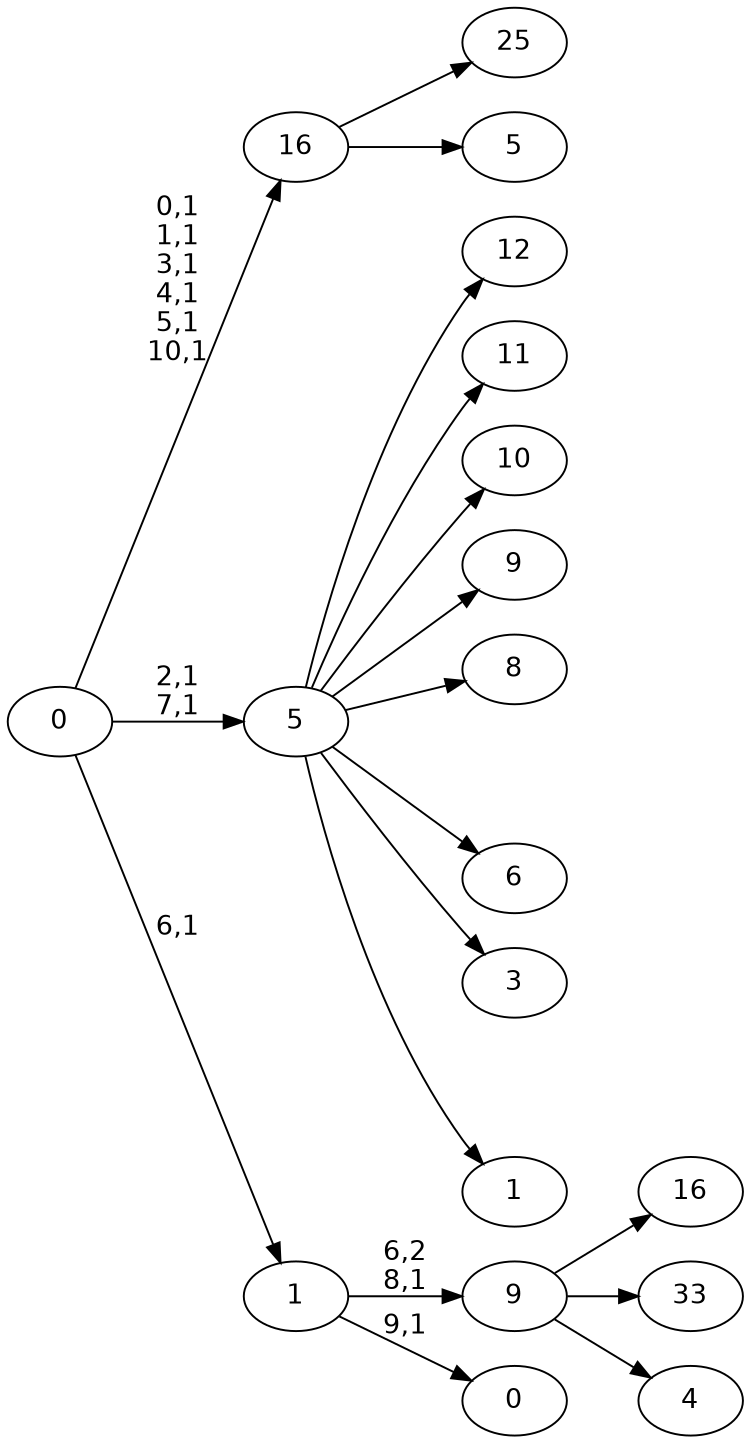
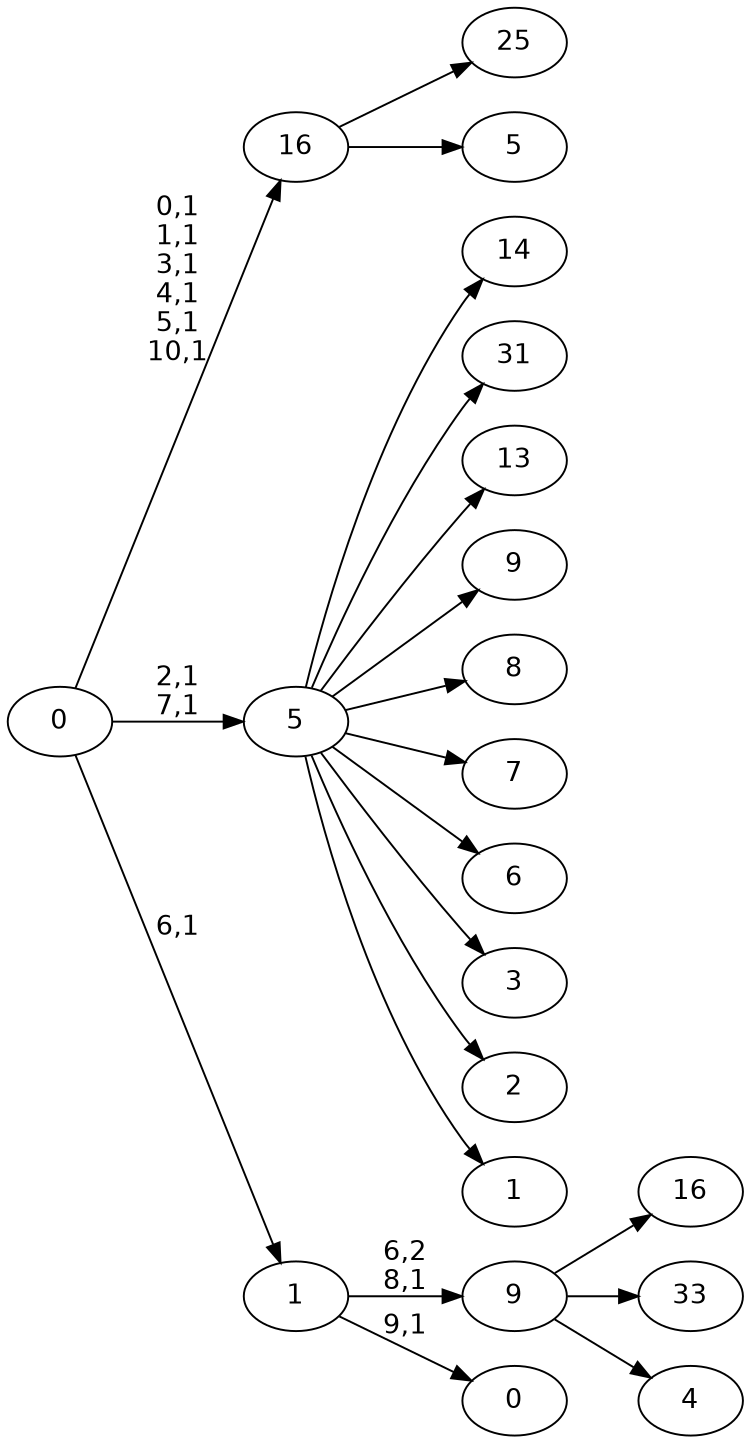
(515, 252) -> (515, 252)
(515, 356) -> (515, 356)
(515, 460) -> (515, 460)
none -> (515, 774)
none -> (515, 1087)
